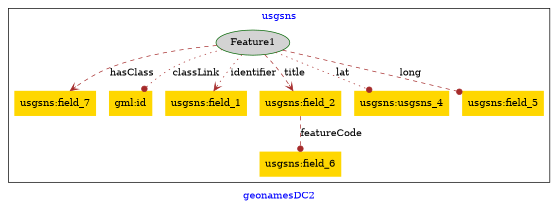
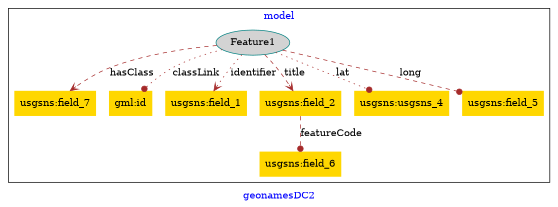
(279, 16) -> (279, 16)
(253, 43) -> (253, 43)
